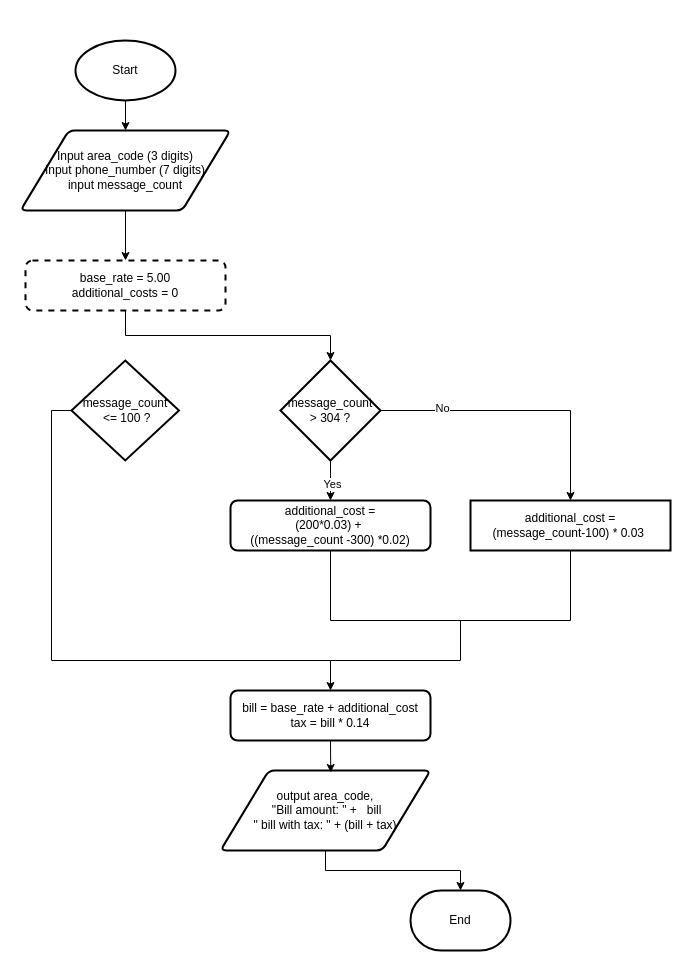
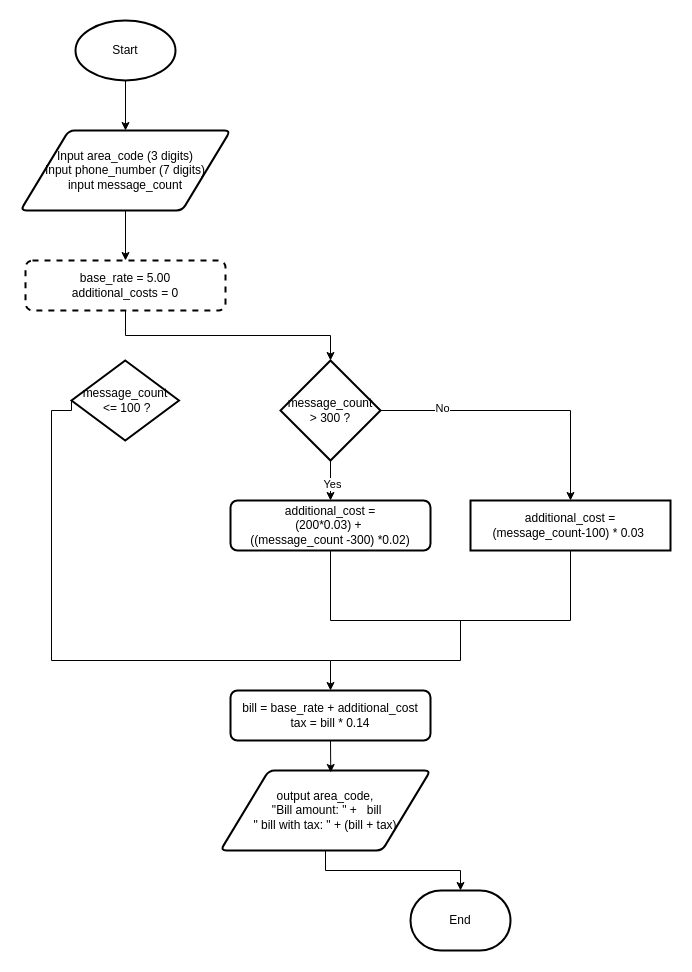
(126, 71) -> (126, 51)
(125, 411) -> (125, 401)
(331, 411) -> (331, 411)
